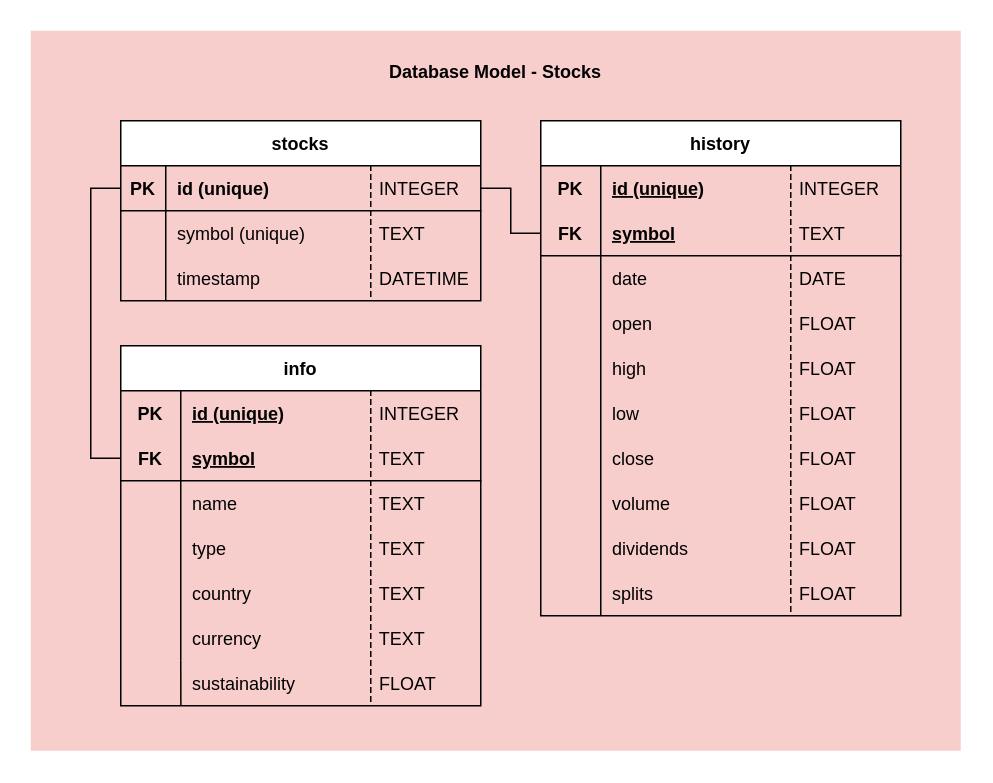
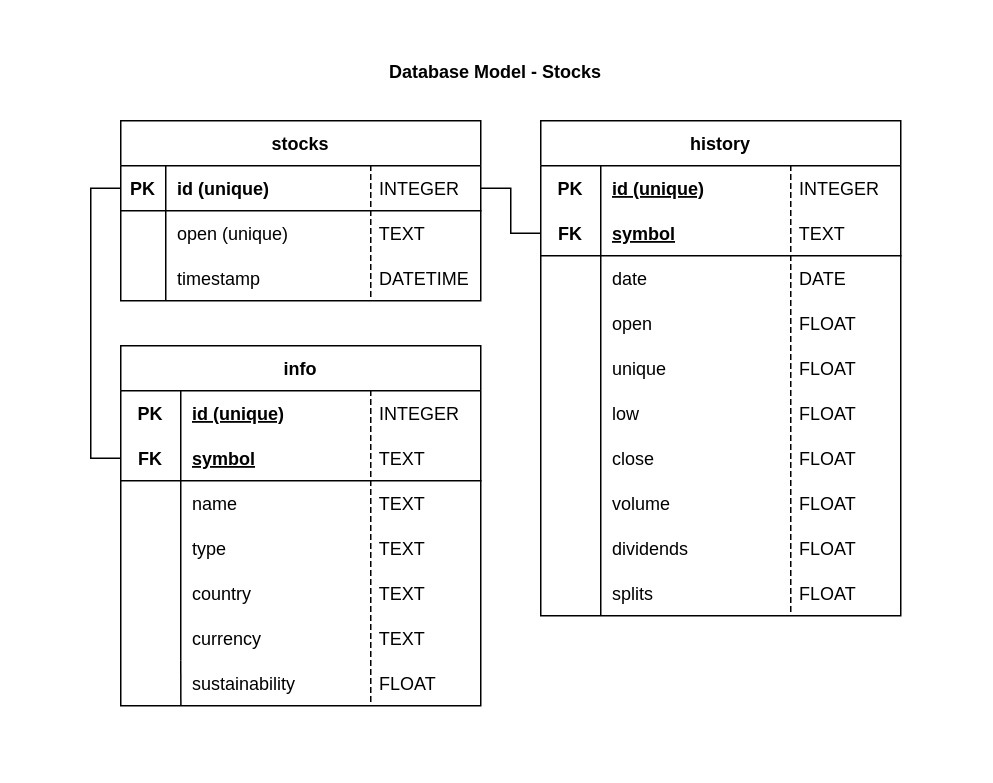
(246, 234) -> (238, 234)
(630, 369) -> (640, 369)
(496, 391) -> (496, 391)
